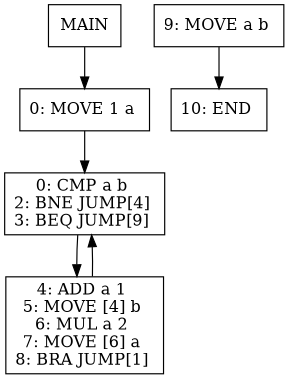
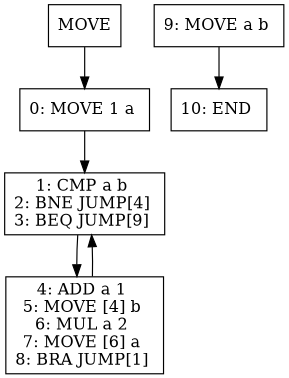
(85, 26) -> (85, 26)
(85, 204) -> (85, 204)
